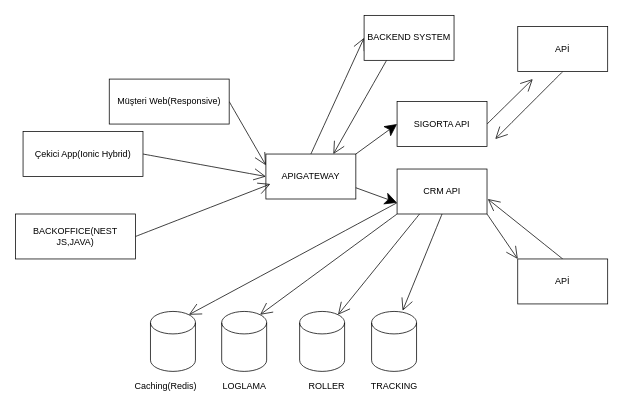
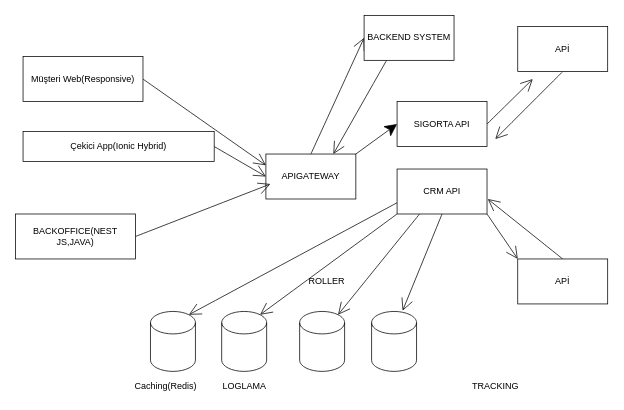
(169, 102) -> (83, 79)
(83, 154) -> (119, 147)
(372, 194) -> none
(327, 387) -> (327, 282)
(394, 387) -> (495, 387)
